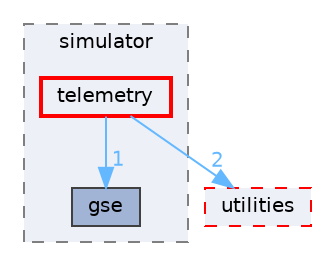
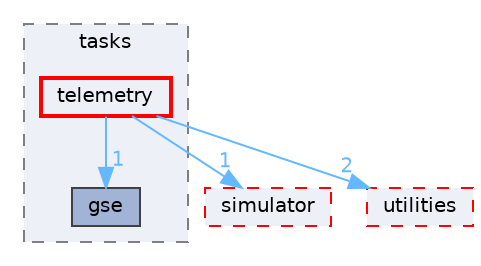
(106, 43) -> (106, 43)
none -> (268, 207)
